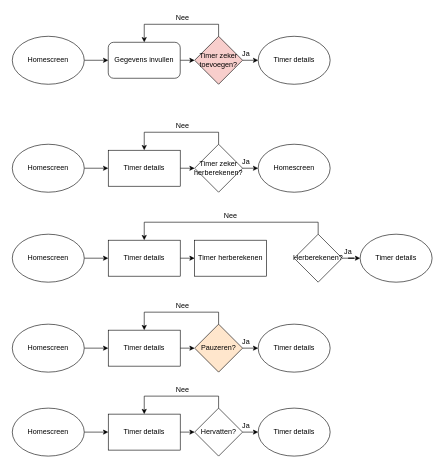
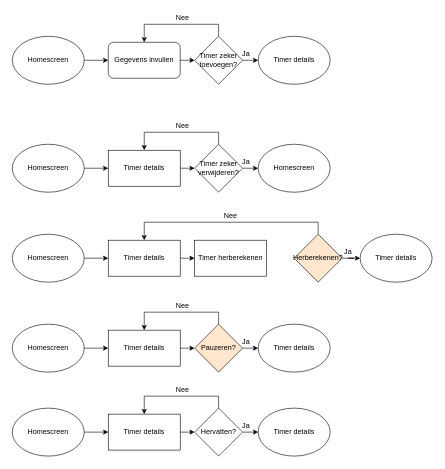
(219, 60) -> (219, 60)
(219, 168) -> (219, 168)
(318, 258) -> (318, 258)
